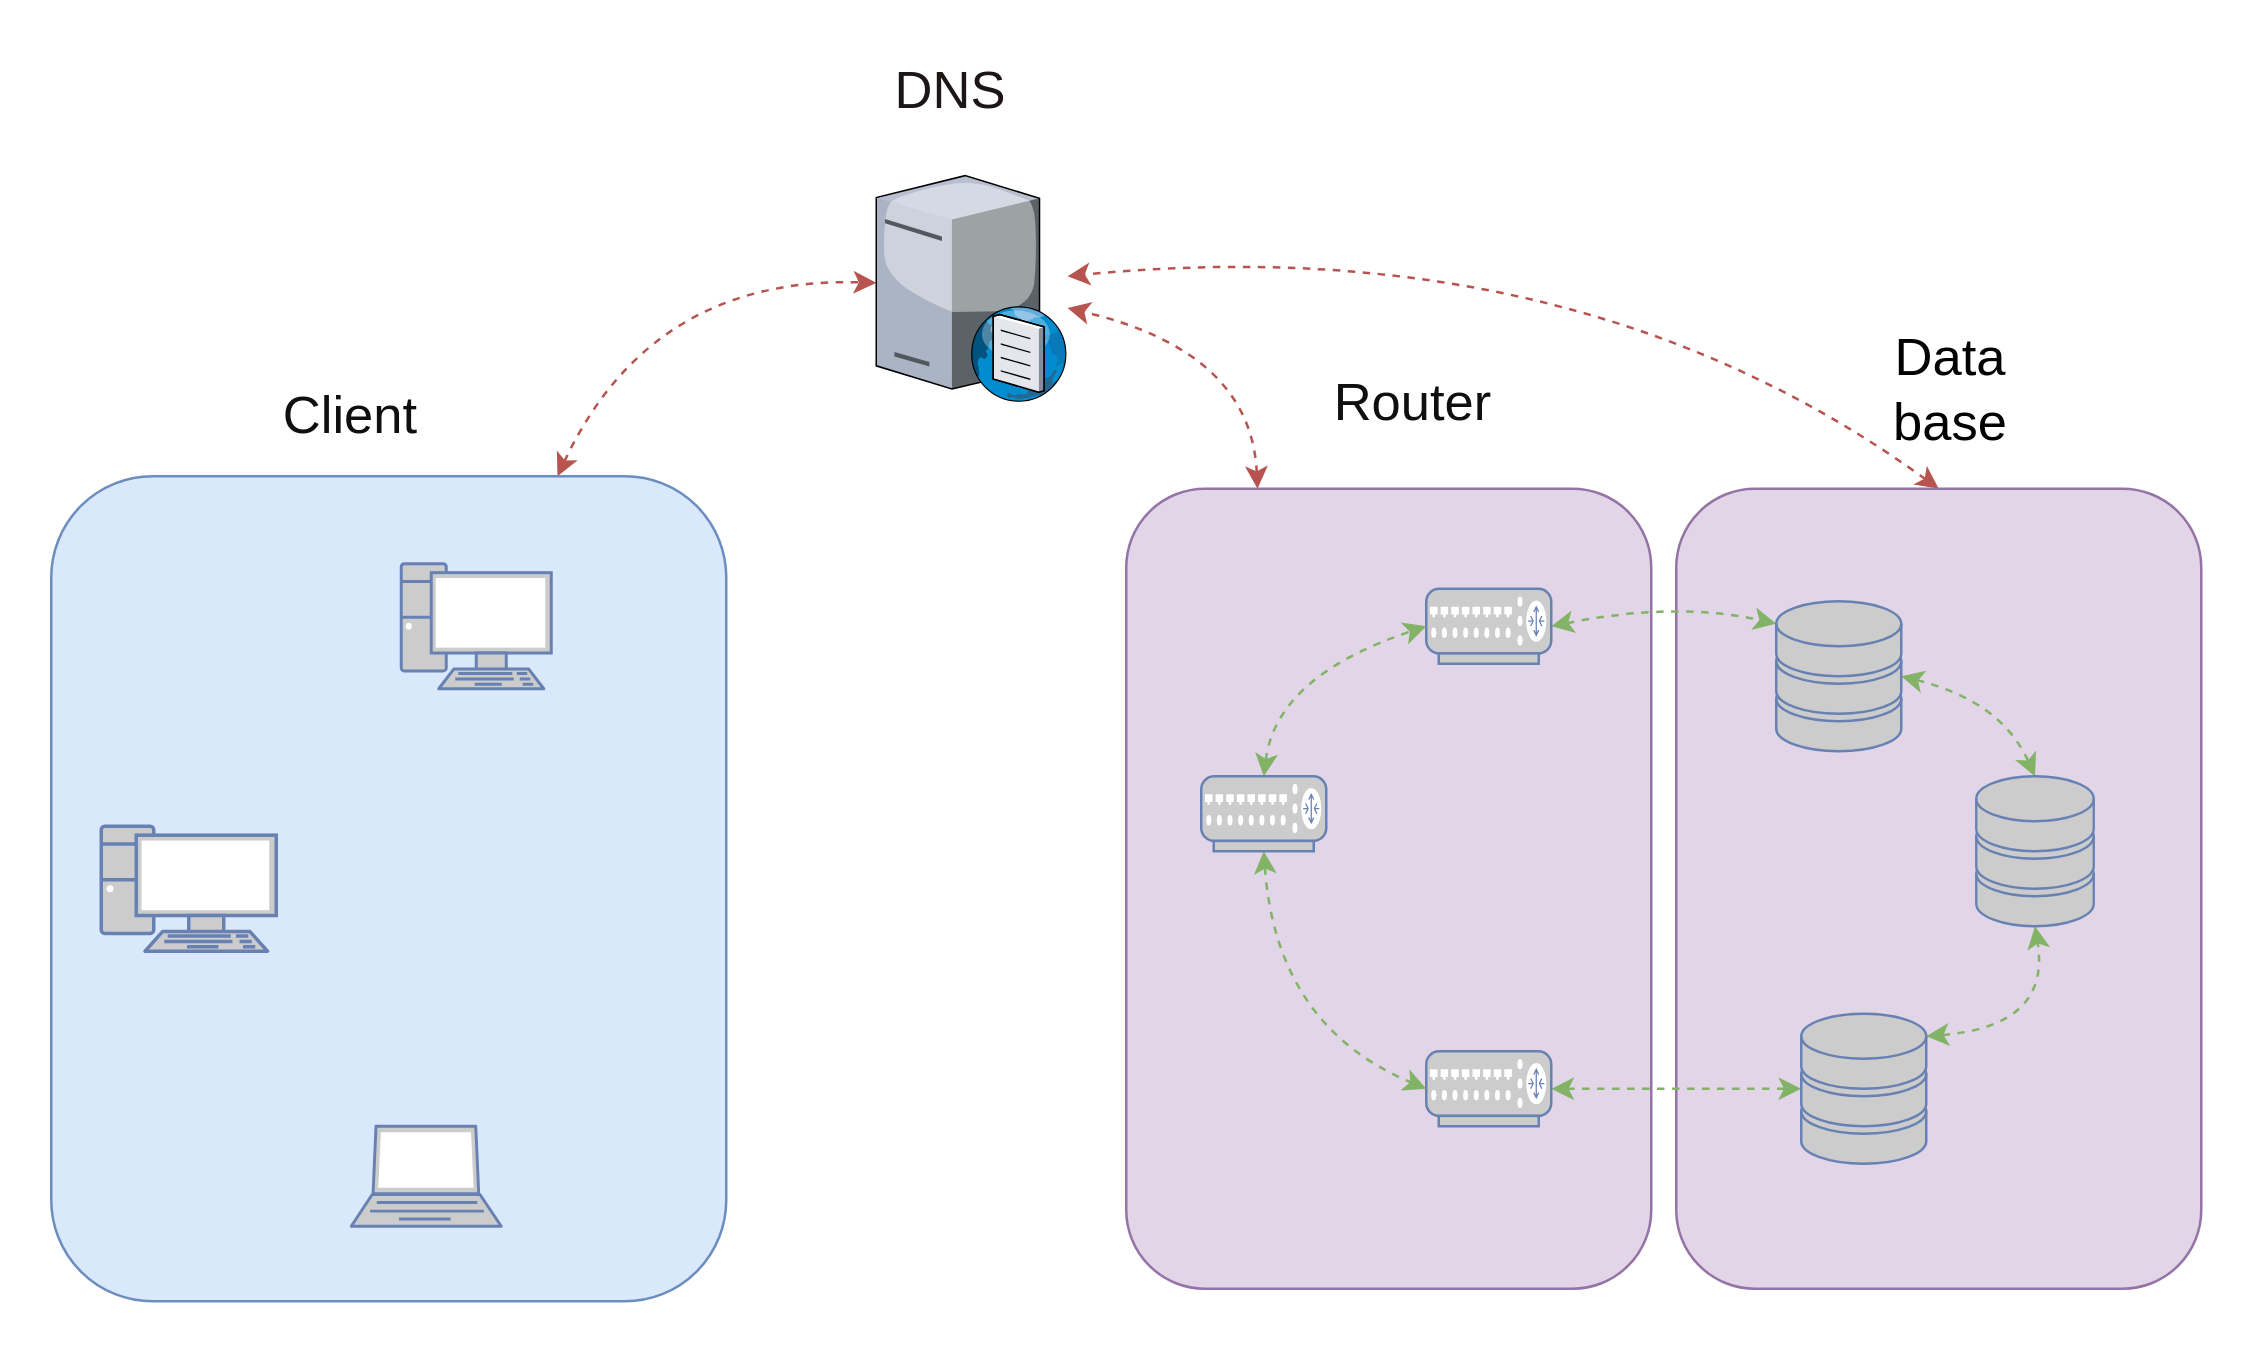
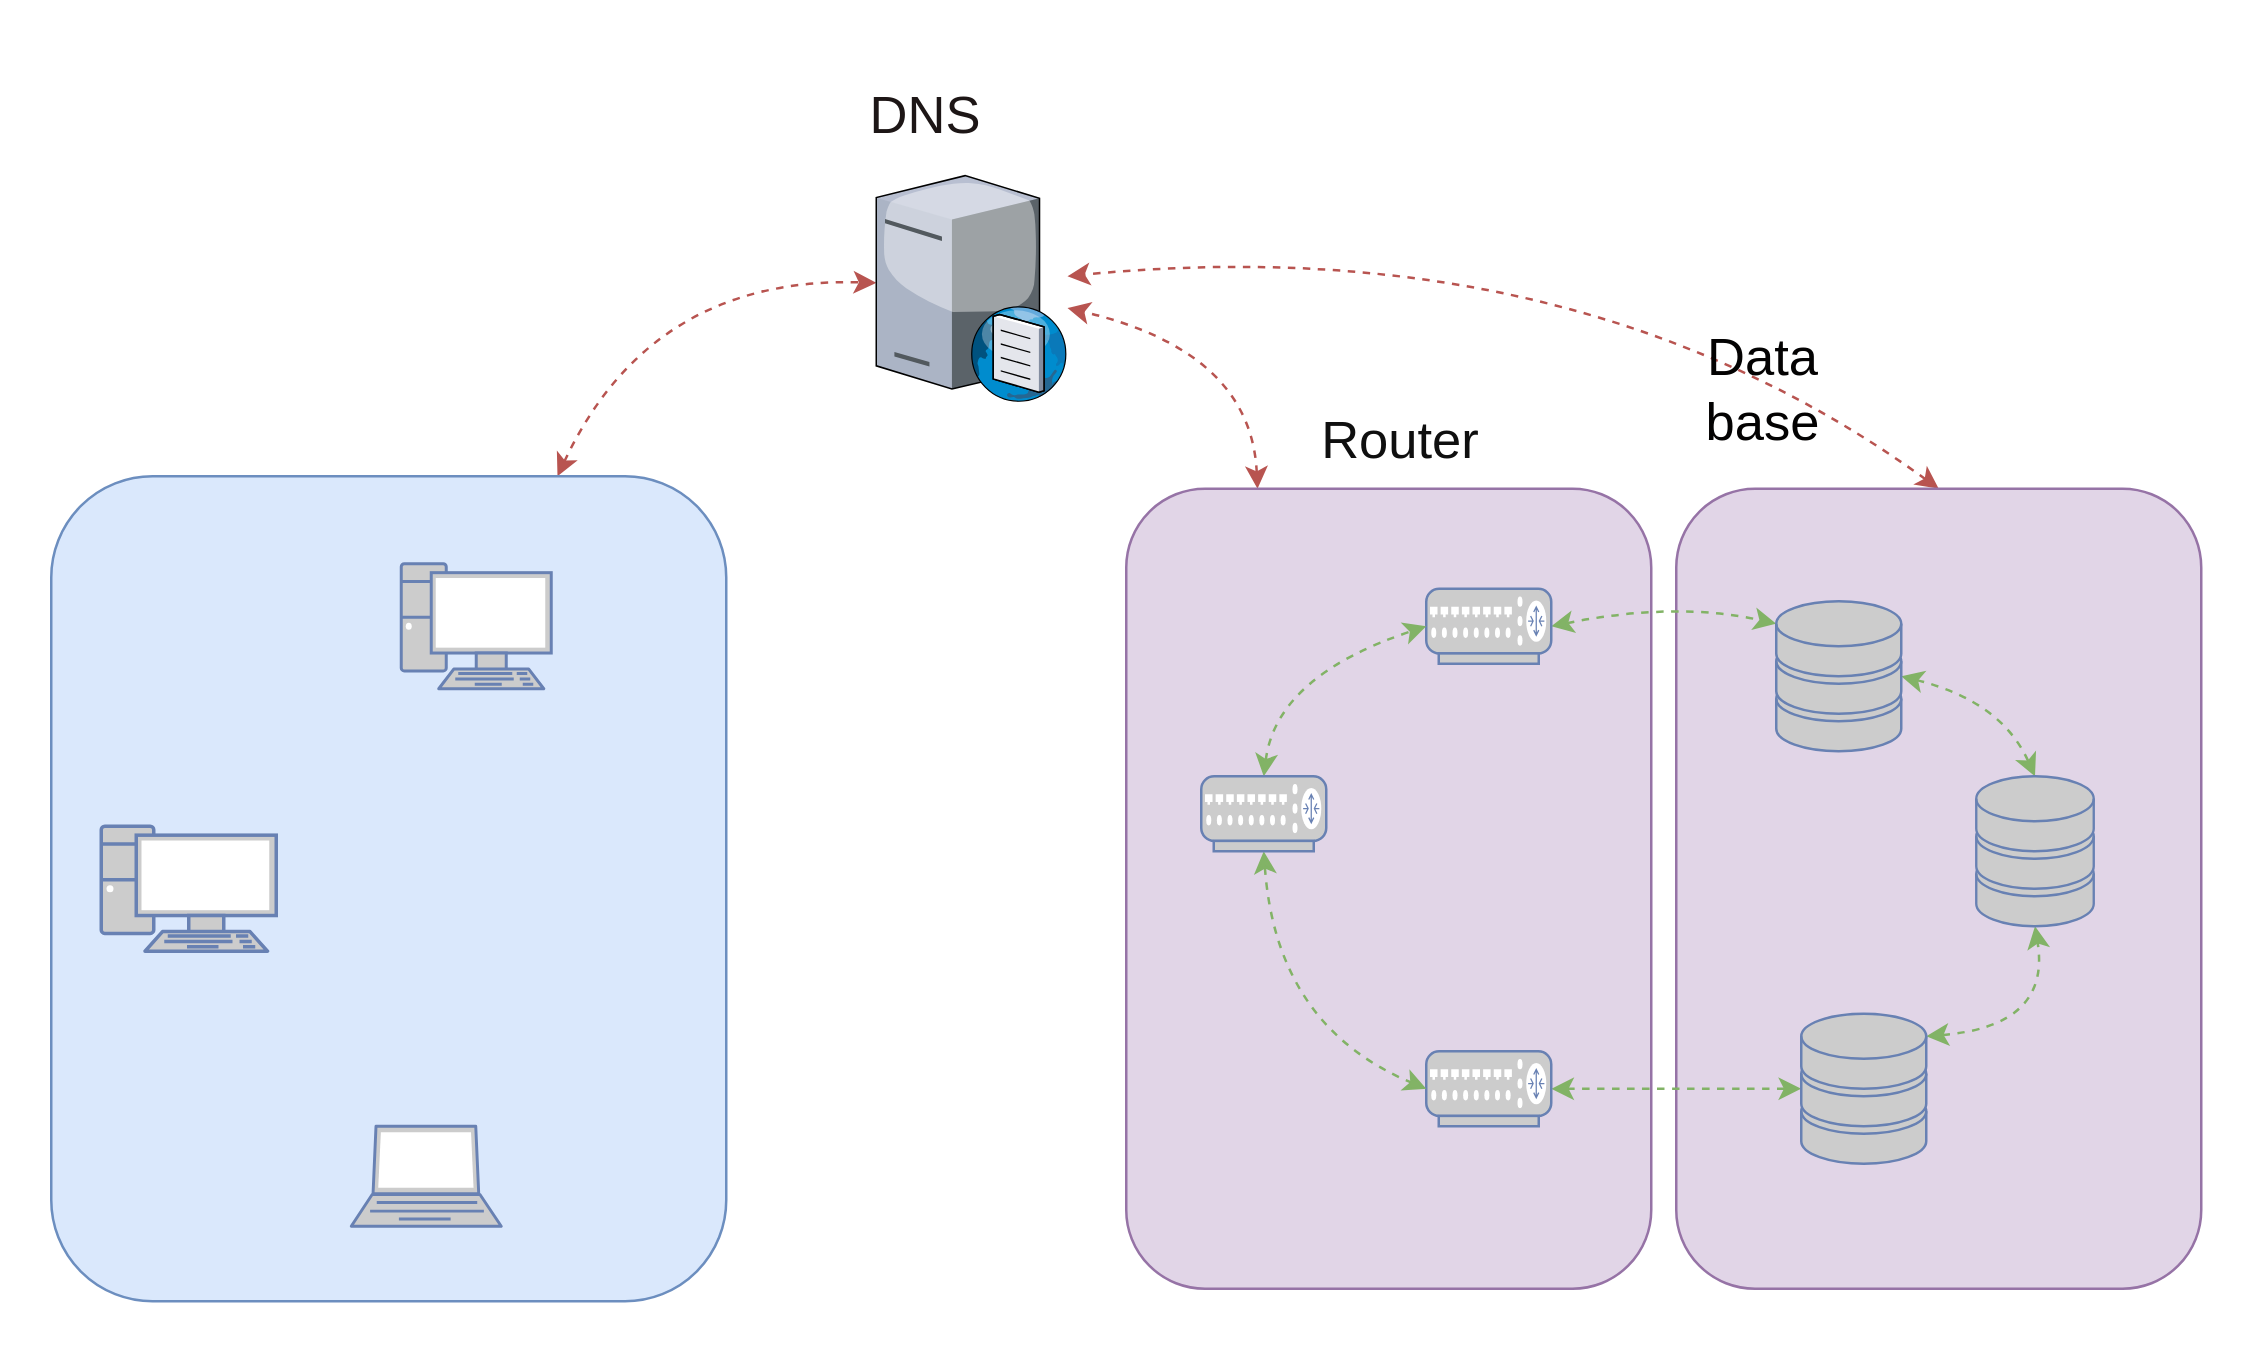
(951, 89) -> (926, 114)
(1951, 389) -> (1764, 389)
(1414, 401) -> (1401, 439)
(351, 414) -> none
